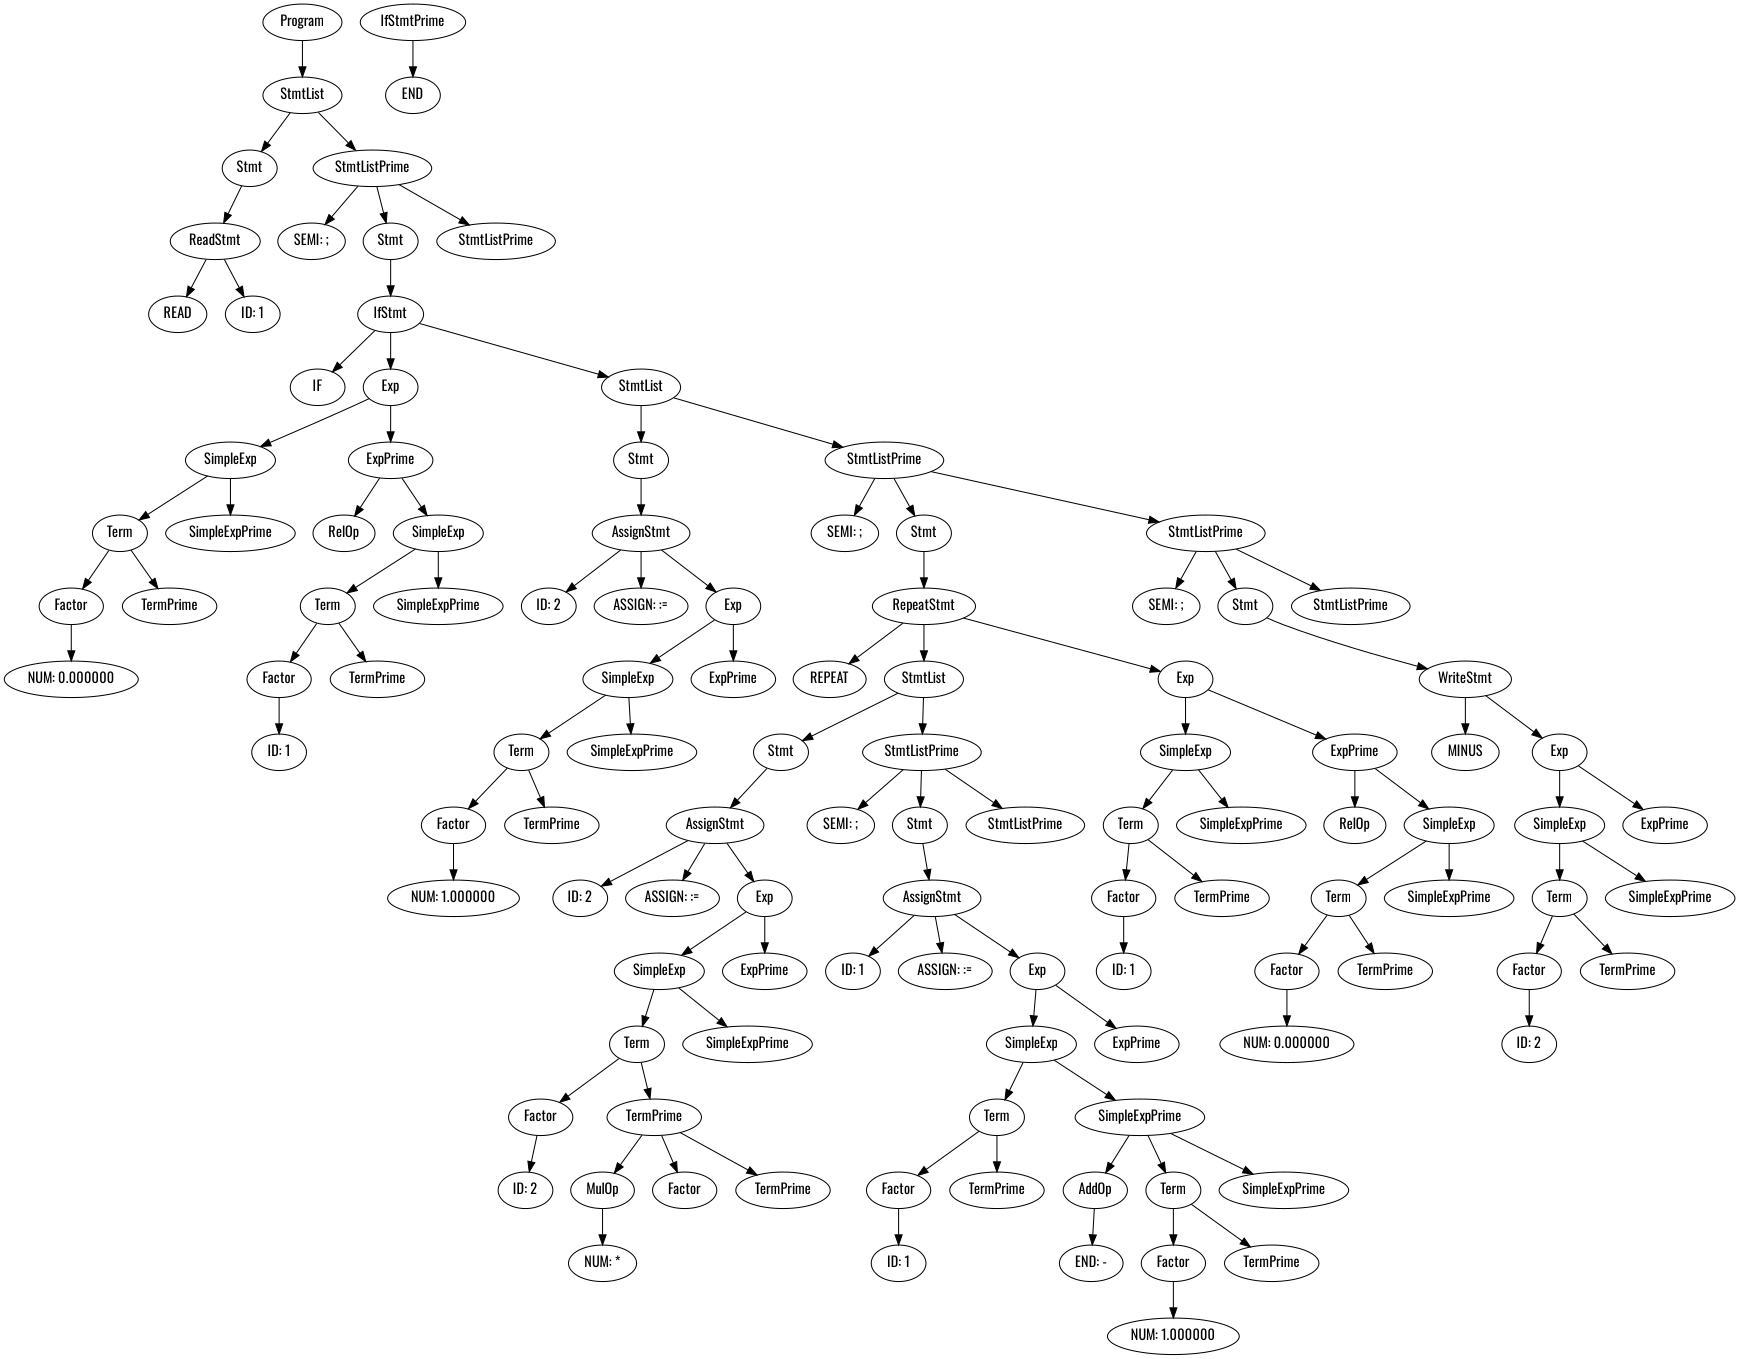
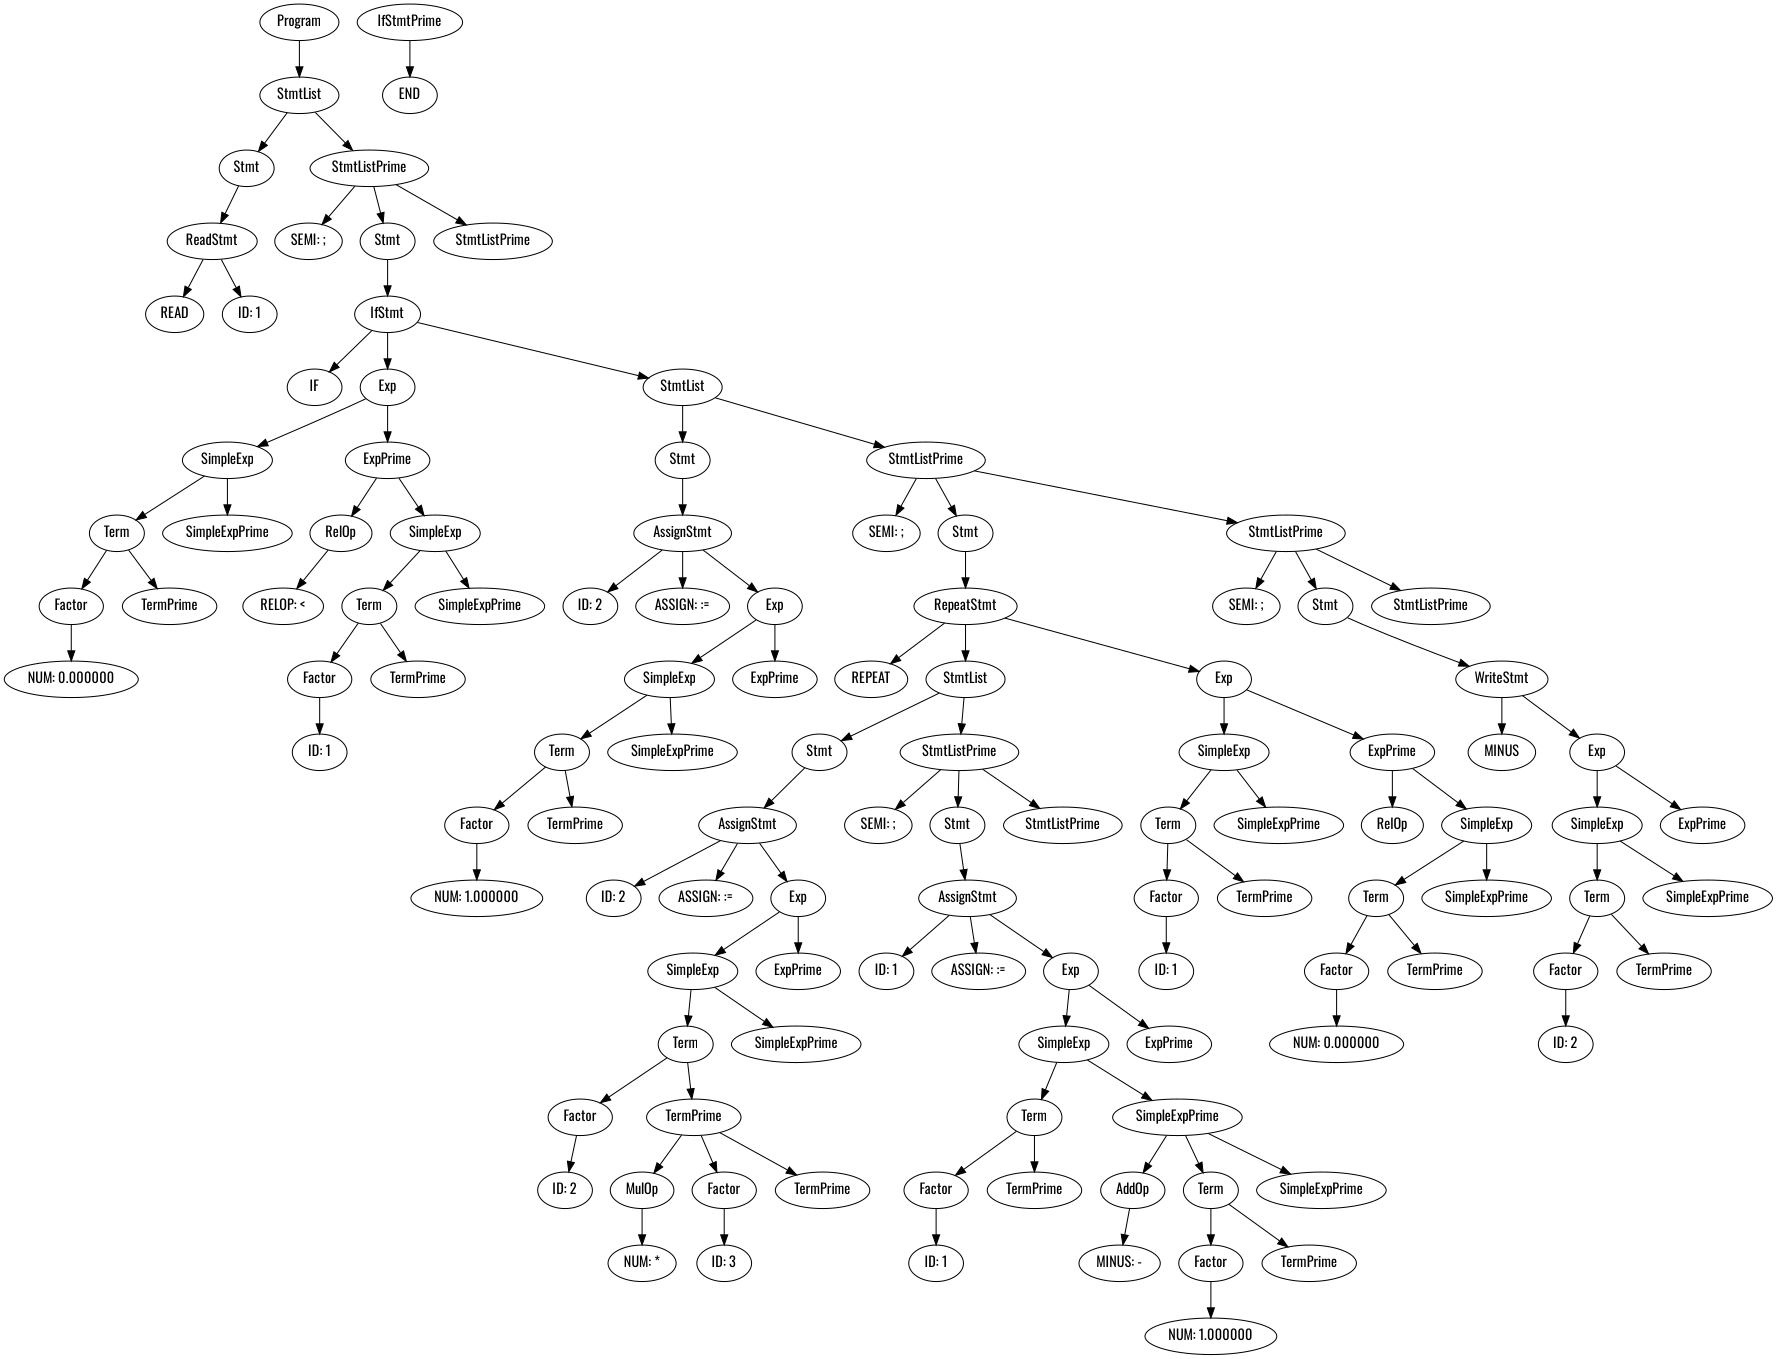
none -> (283, 606)
none -> (724, 1263)
(1091, 1263) -> (1120, 1263)
